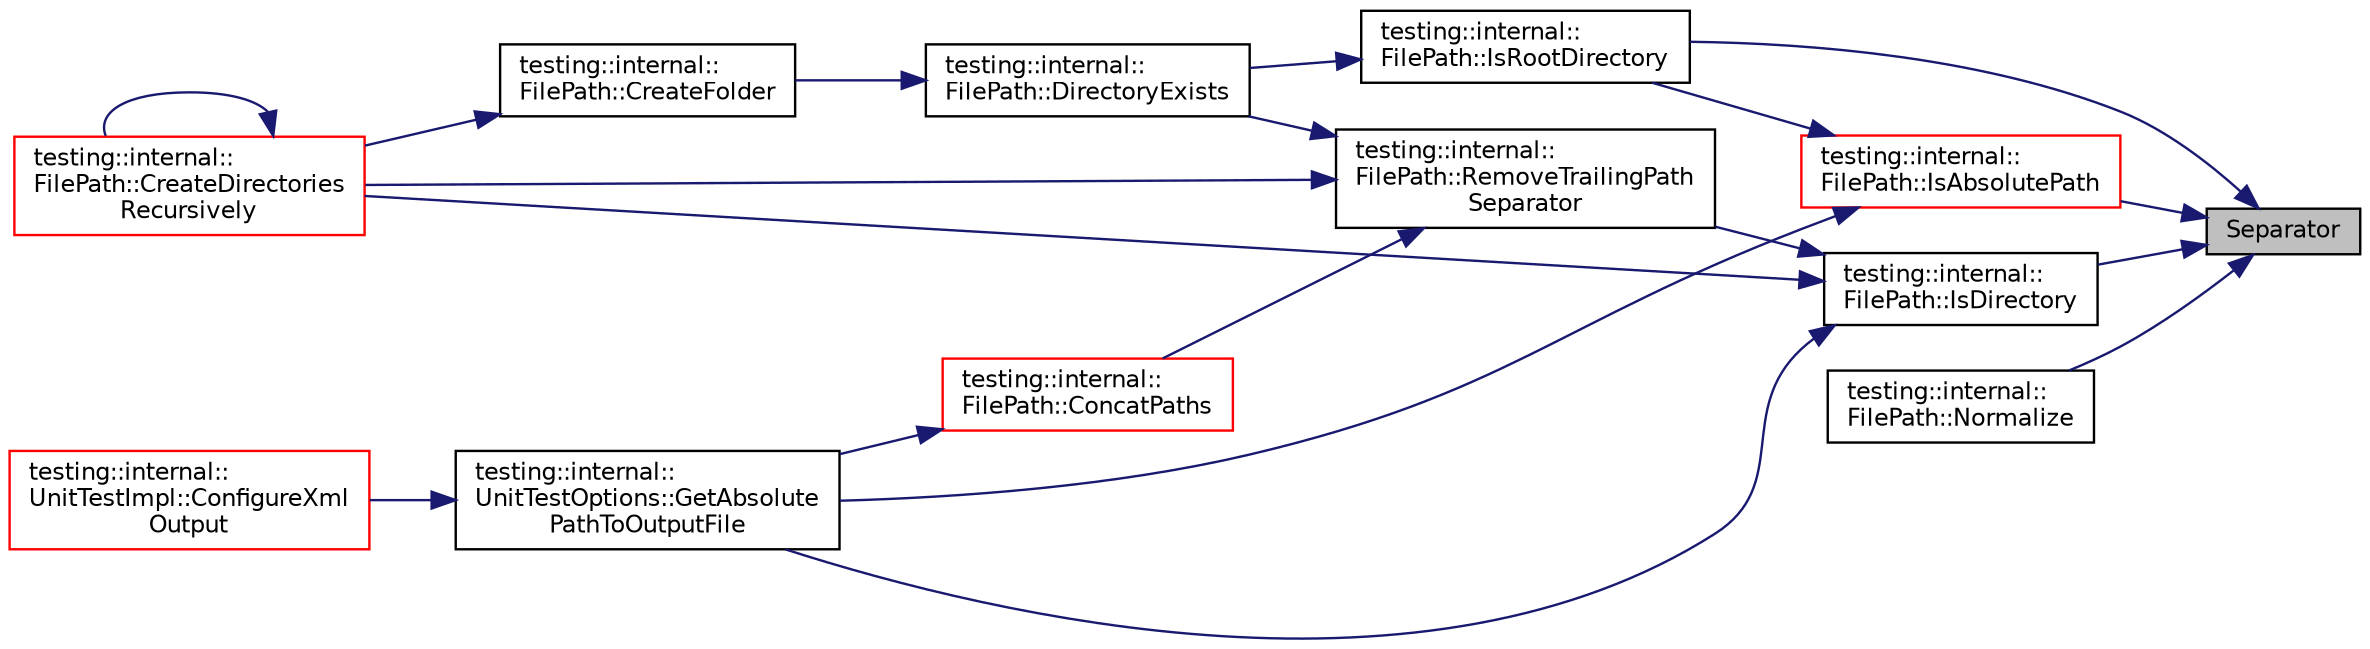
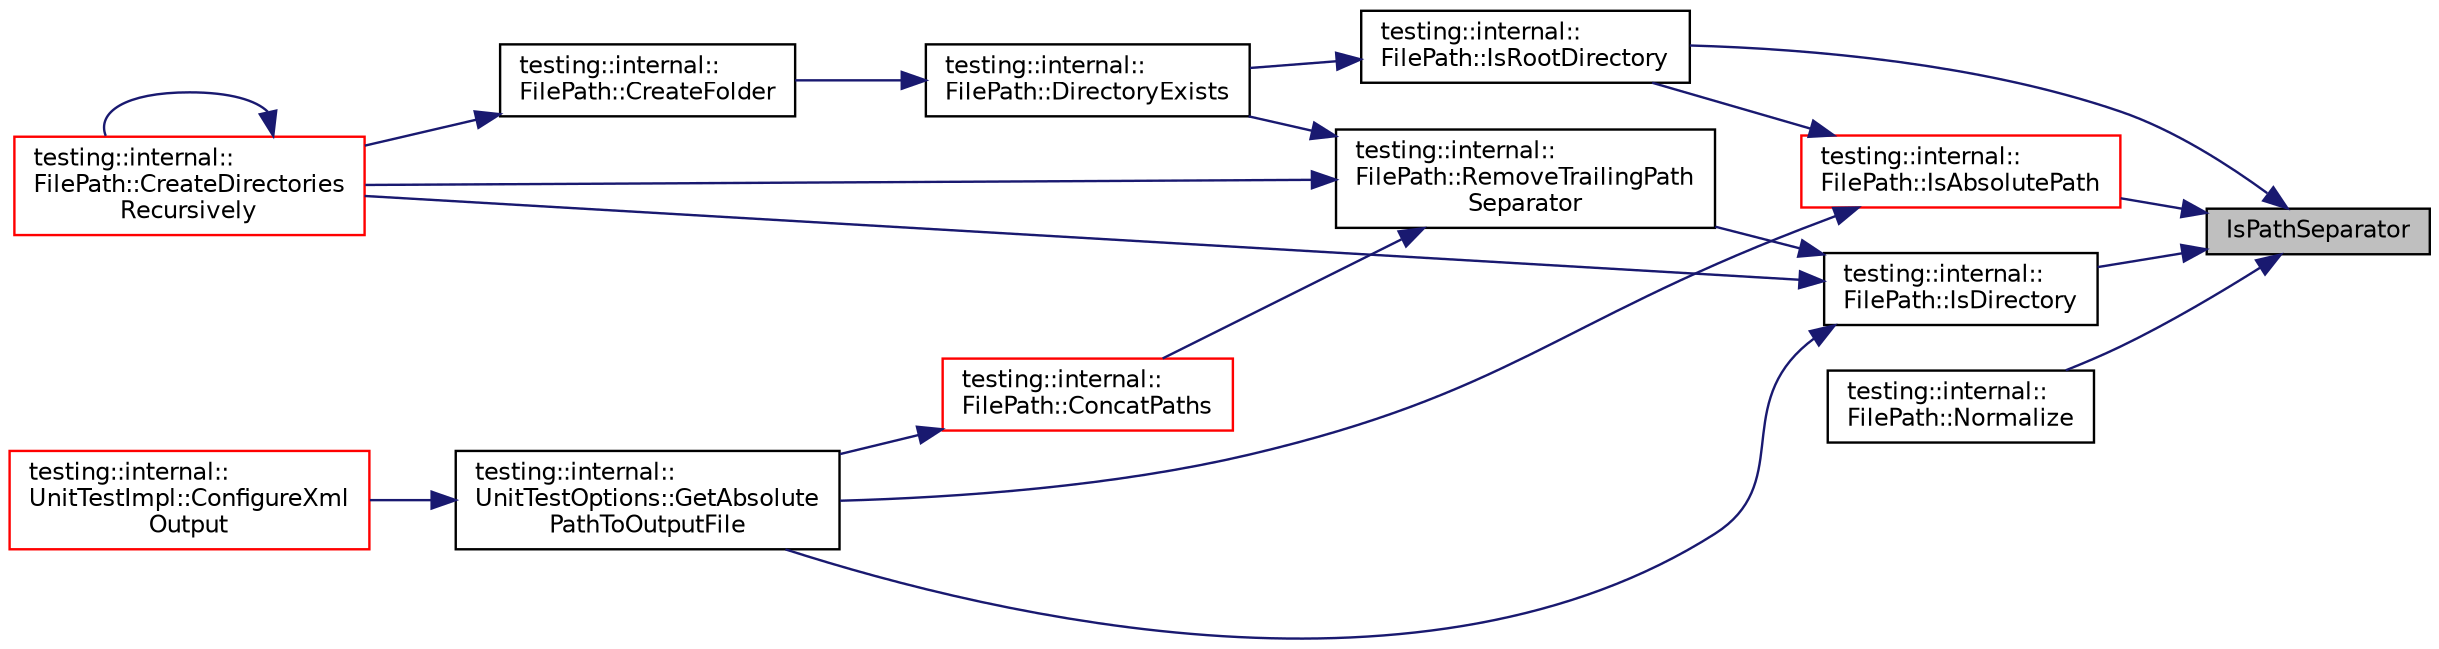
(2283, 231) -> (2318, 231)
